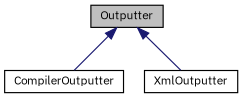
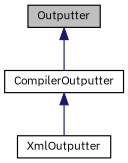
(163, 53) -> (64, 120)
